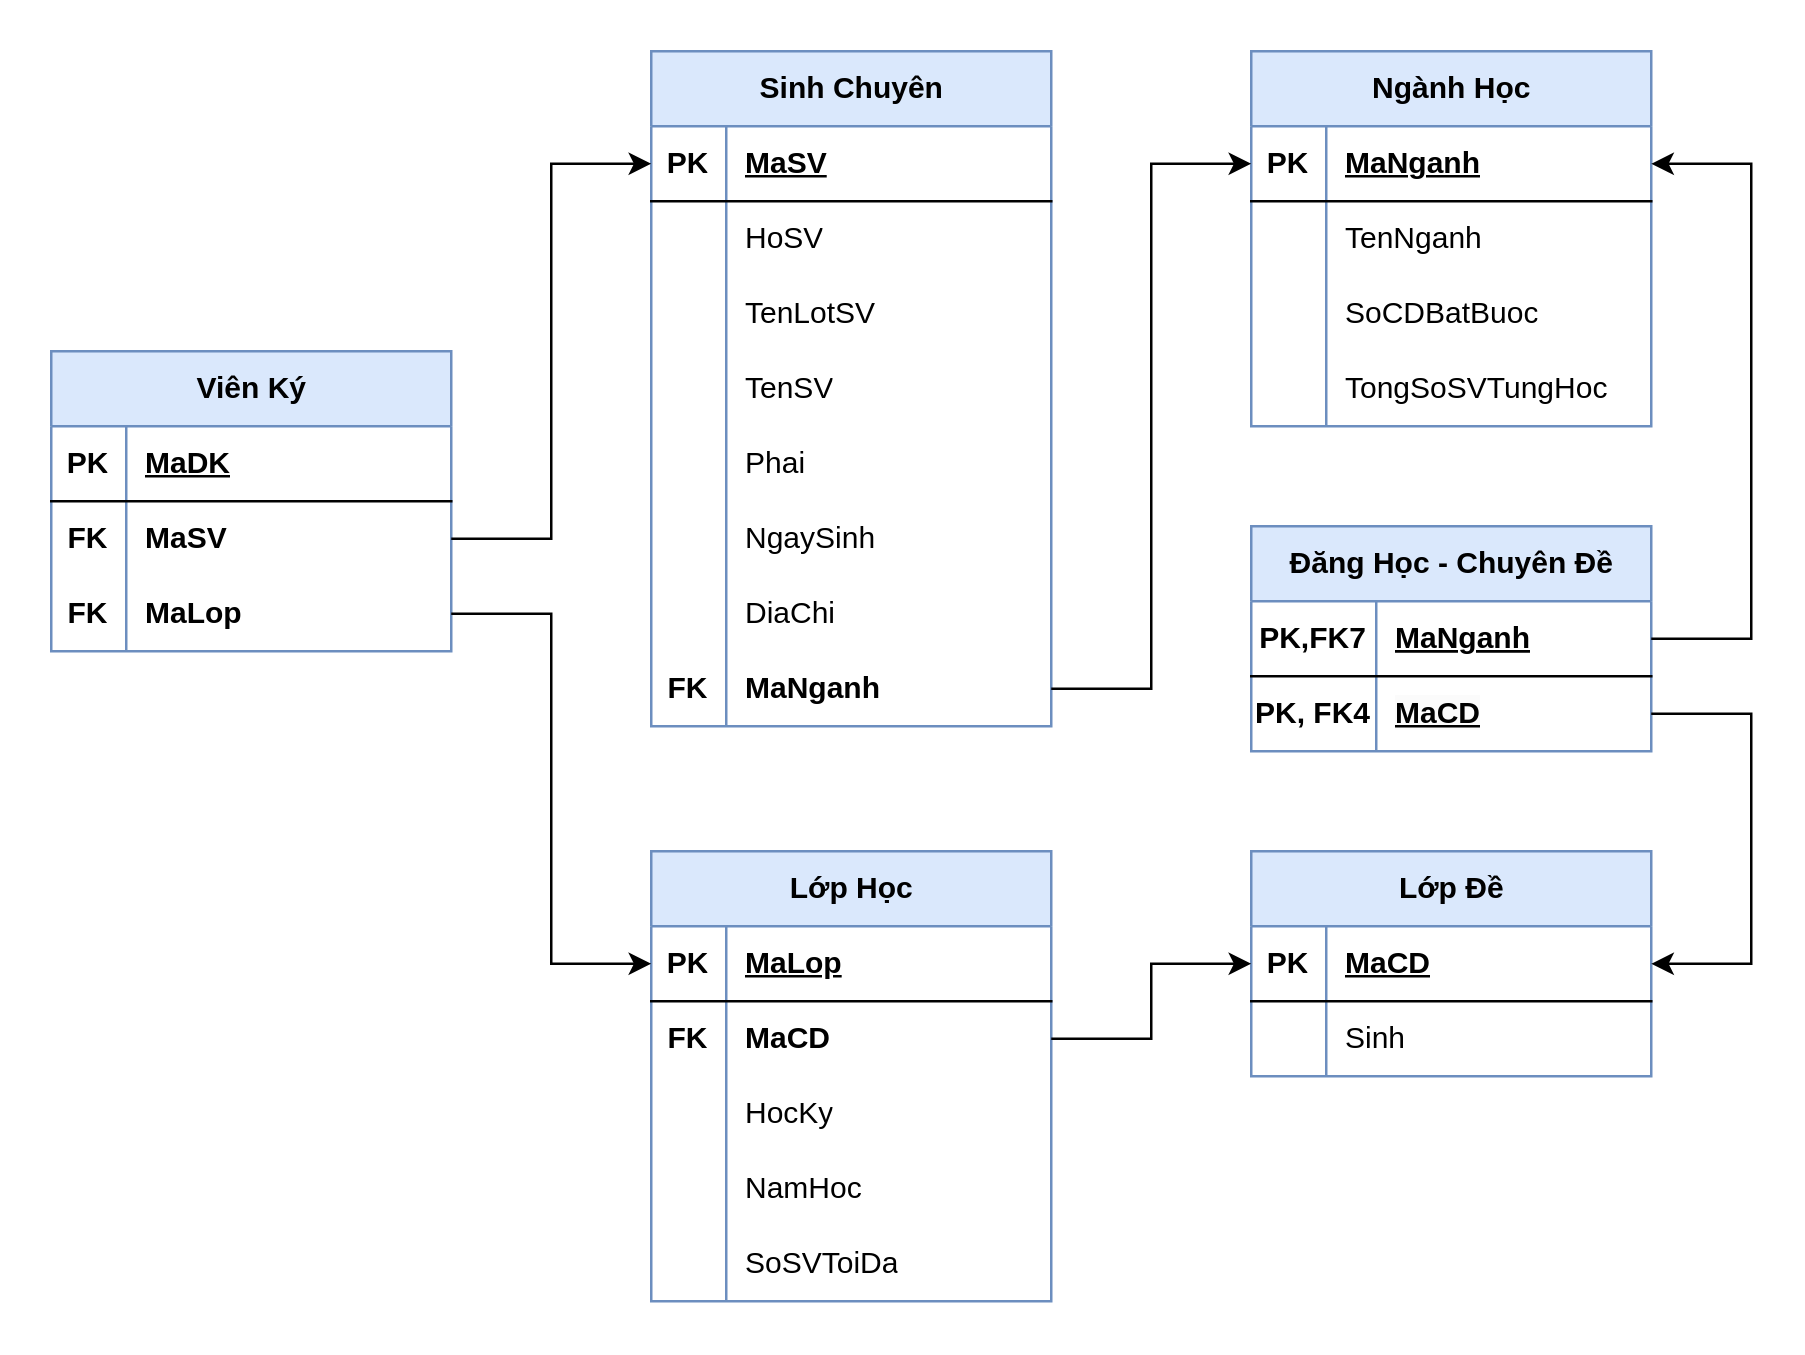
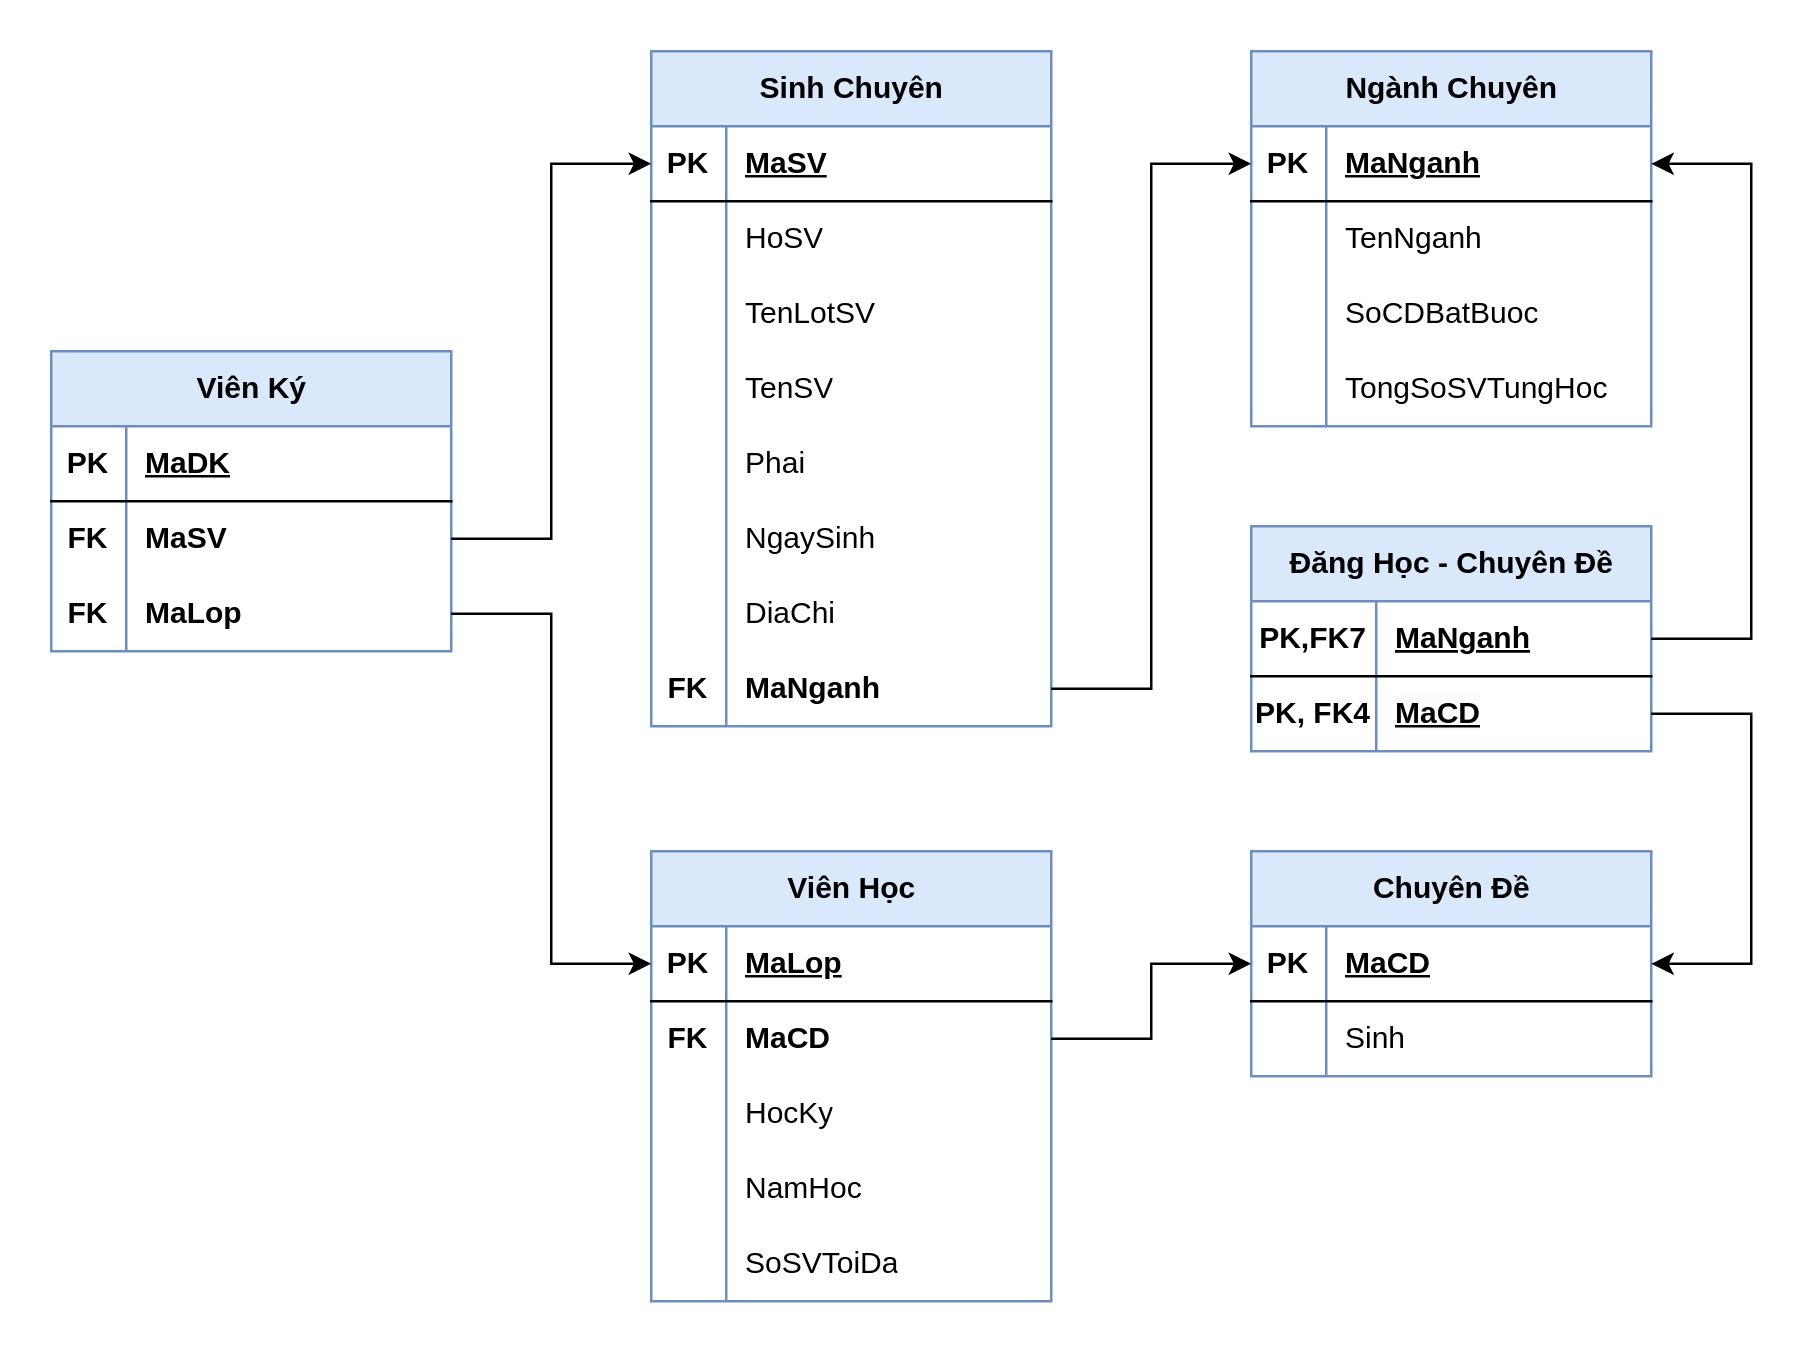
(1453, 89) -> (1453, 89)
(853, 889) -> (853, 889)
(1453, 889) -> (1453, 889)
